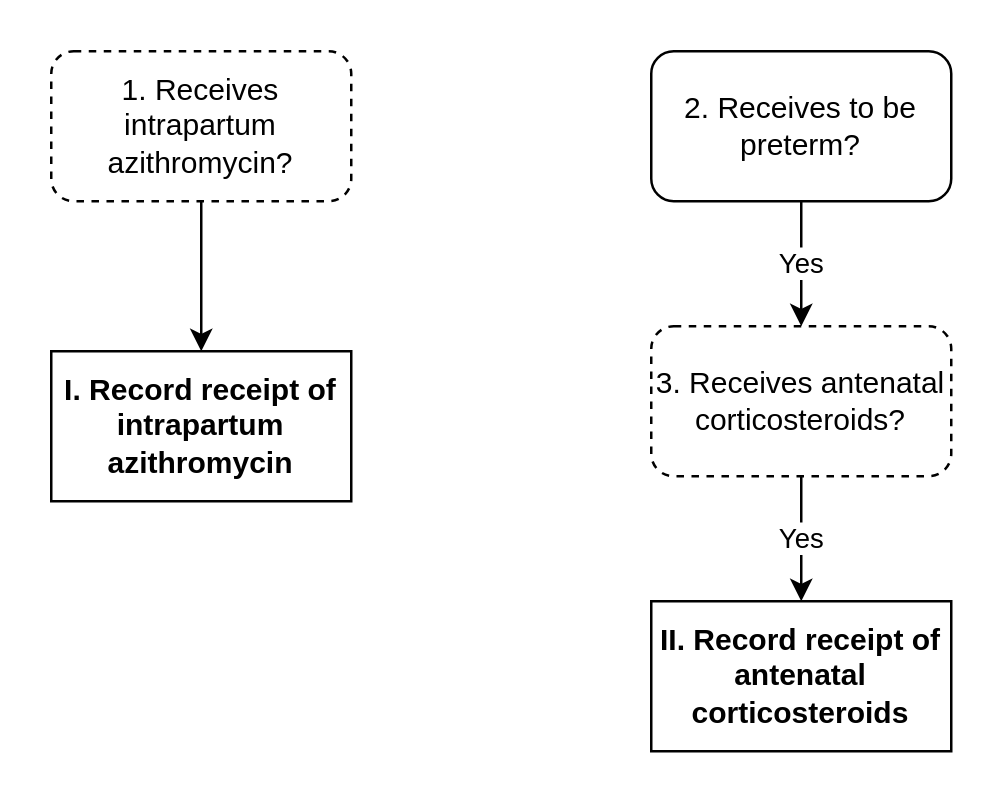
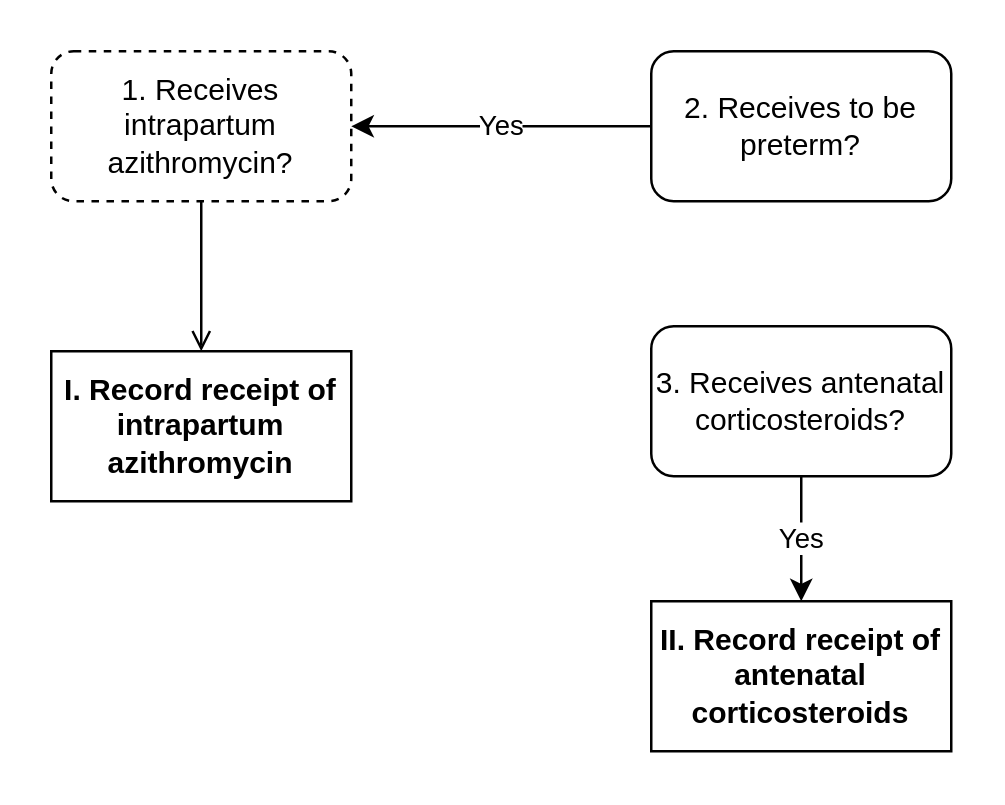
(801, 283) -> (509, 126)
(201, 333) -> (201, 337)
(801, 401) -> (801, 401)
